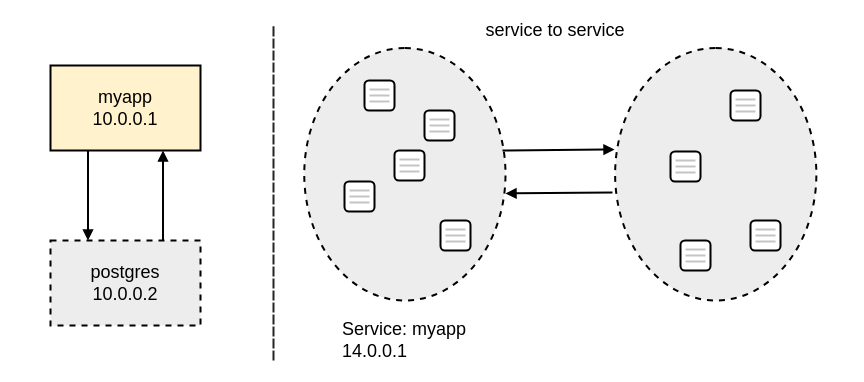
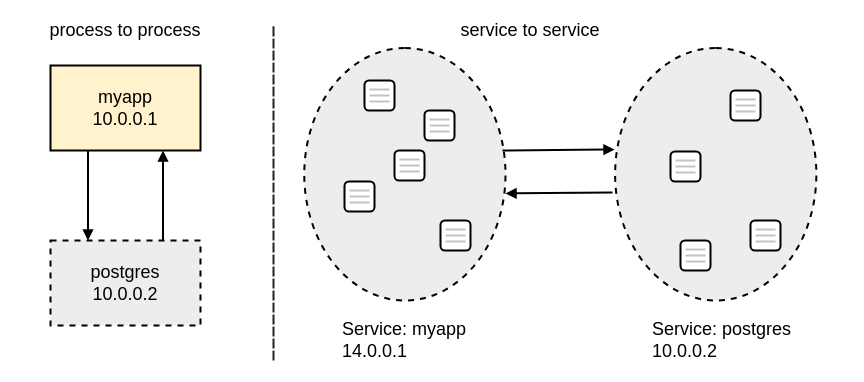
none -> (126, 31)
(556, 31) -> (531, 31)
none -> (744, 341)
